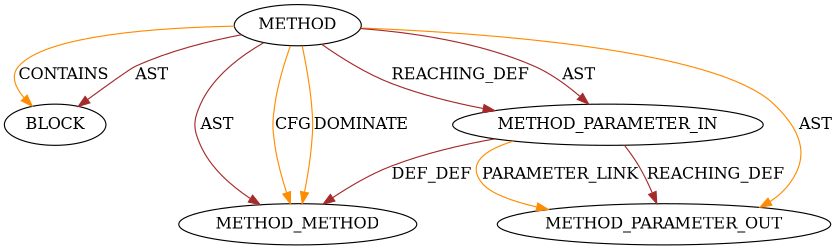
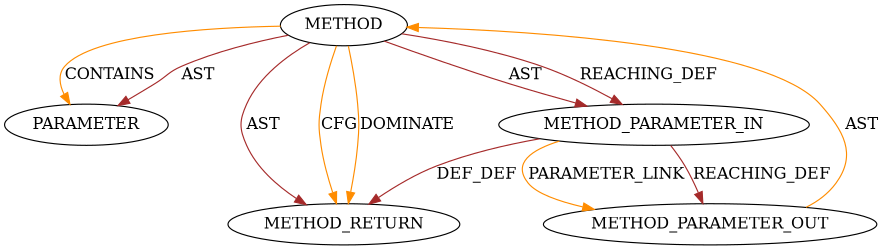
(630, 54) -> (688, 53)
(55, 125) -> (86, 125)
(298, 224) -> (344, 224)
